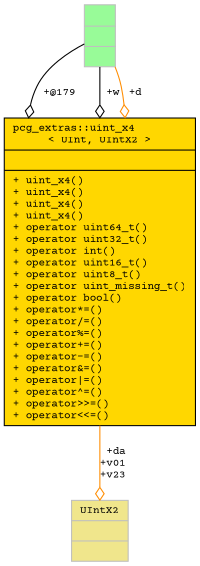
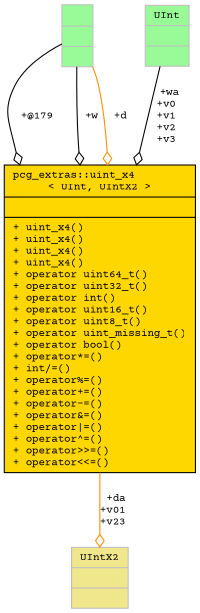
none -> (167, 36)
(58, 321) -> (42, 368)
